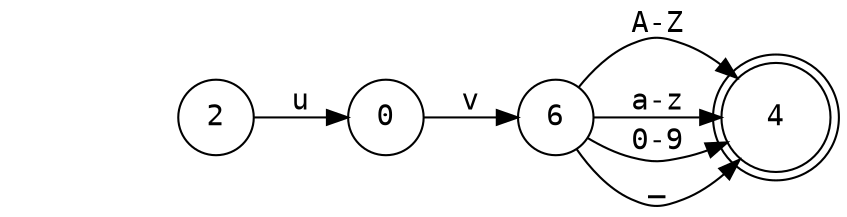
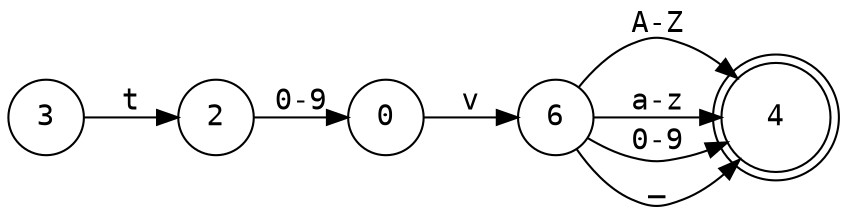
(301, 102) -> (301, 102)
none -> (46, 117)
